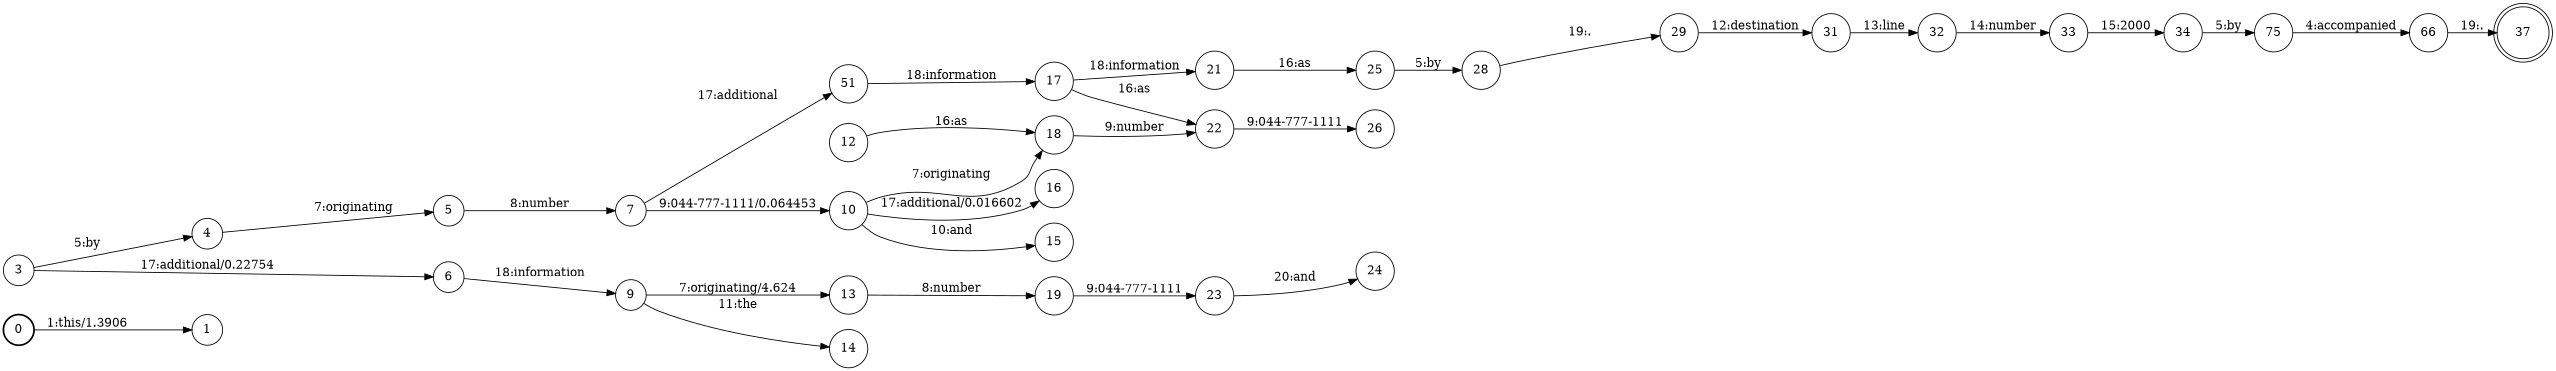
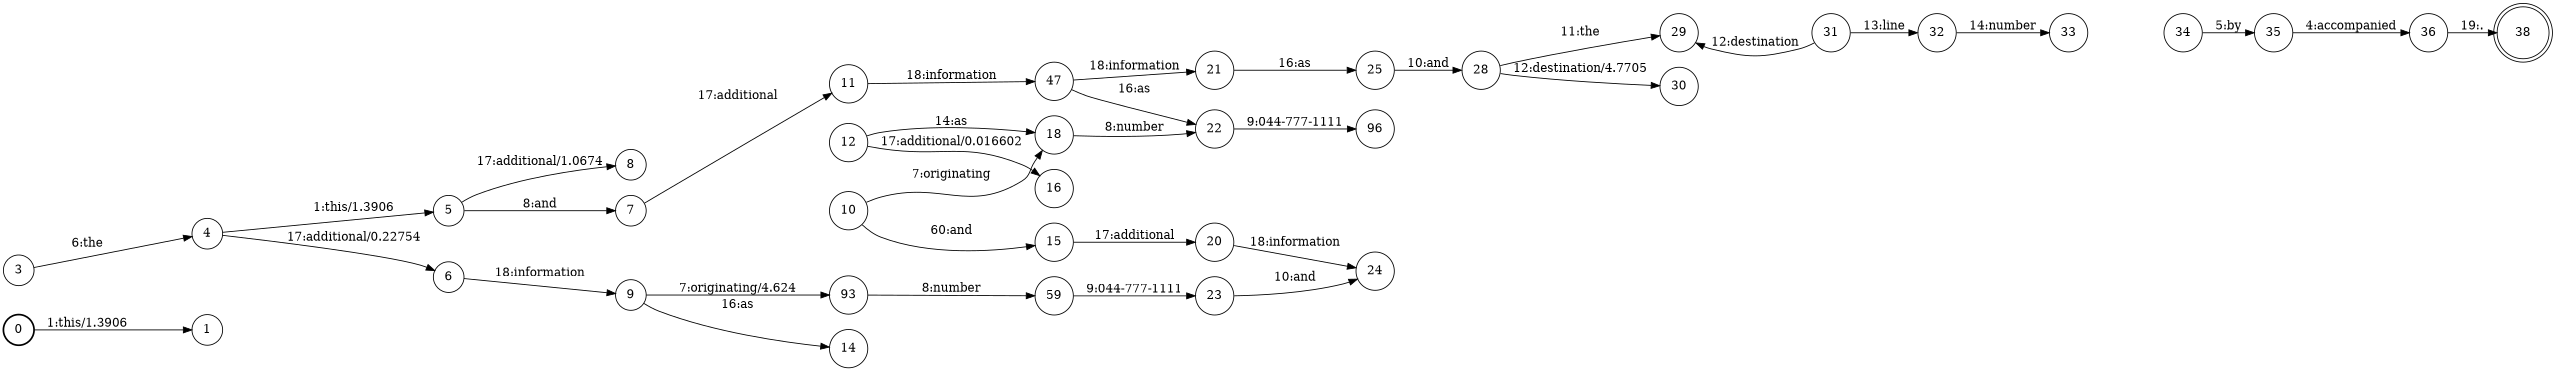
(1580, 32) -> (1580, 32)
(1751, 33) -> (1759, 56)
(2122, 33) -> none
(2274, 33) -> (2274, 33)
(2429, 33) -> (2429, 33)
(2523, 33) -> (2523, 33)
(1428, 64) -> (1428, 64)
(1054, 81) -> (1054, 81)
(849, 84) -> (849, 84)
none -> (1679, 86)
(951, 122) -> (951, 122)
(1134, 128) -> (1134, 128)
(1375, 129) -> (1375, 129)
none -> (631, 165)
(540, 204) -> (540, 204)
(354, 208) -> (354, 208)
(733, 211) -> none
(951, 220) -> (952, 151)
(951, 231) -> (951, 231)
none -> (1215, 242)
(87, 243) -> (87, 243)
(229, 274) -> (325, 248)
(1295, 278) -> (1295, 278)
(849, 295) -> (849, 295)
(1054, 296) -> (1054, 296)
(738, 305) -> (738, 305)
